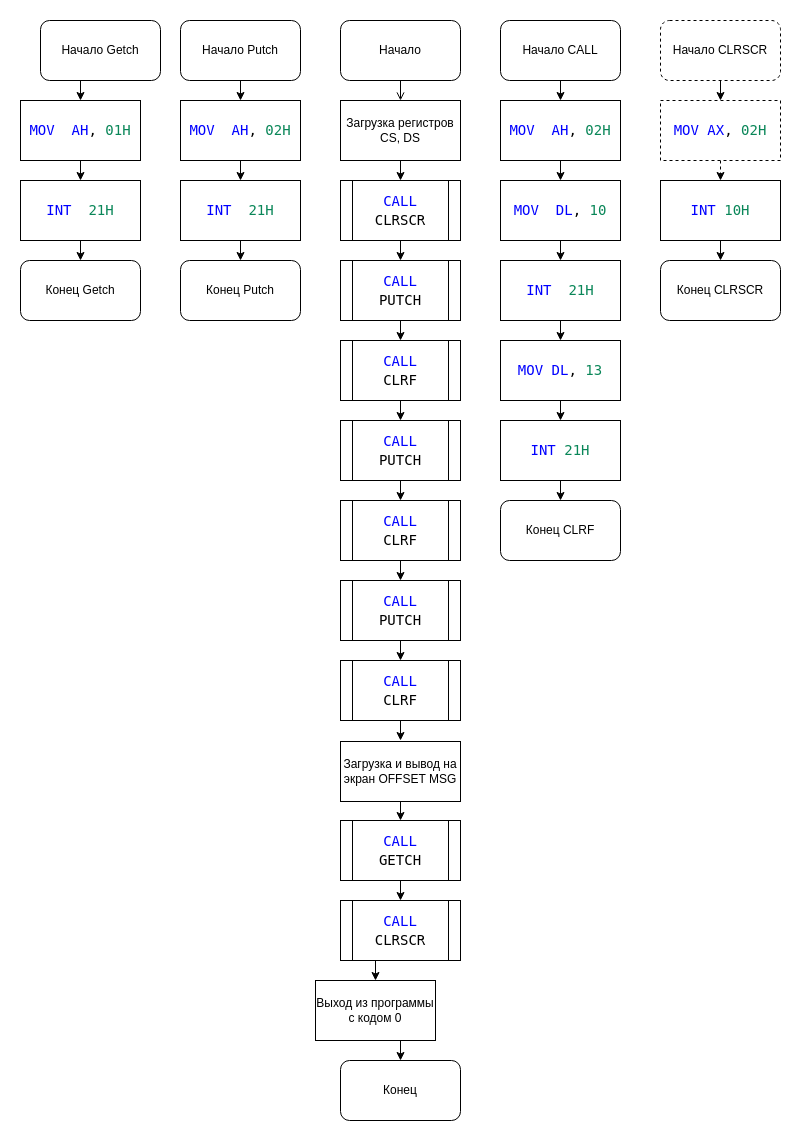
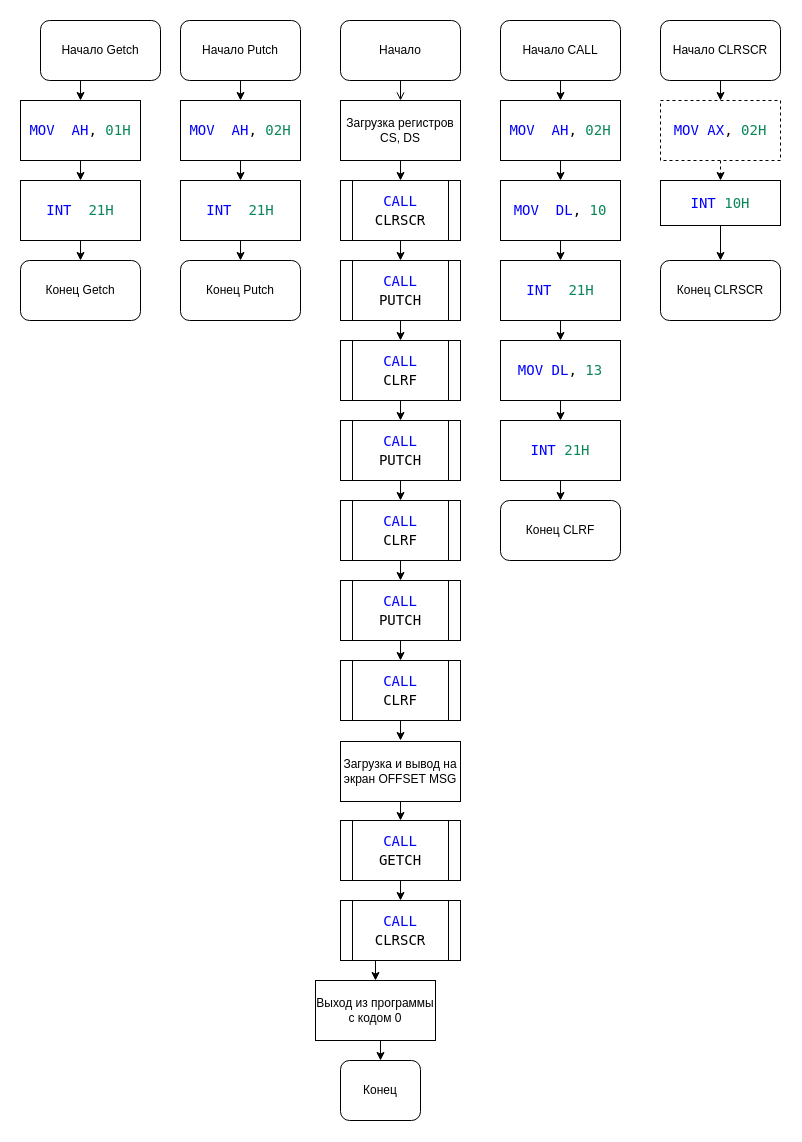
(721, 51) -> (721, 51)
(721, 211) -> (721, 203)
(401, 1091) -> (381, 1091)
